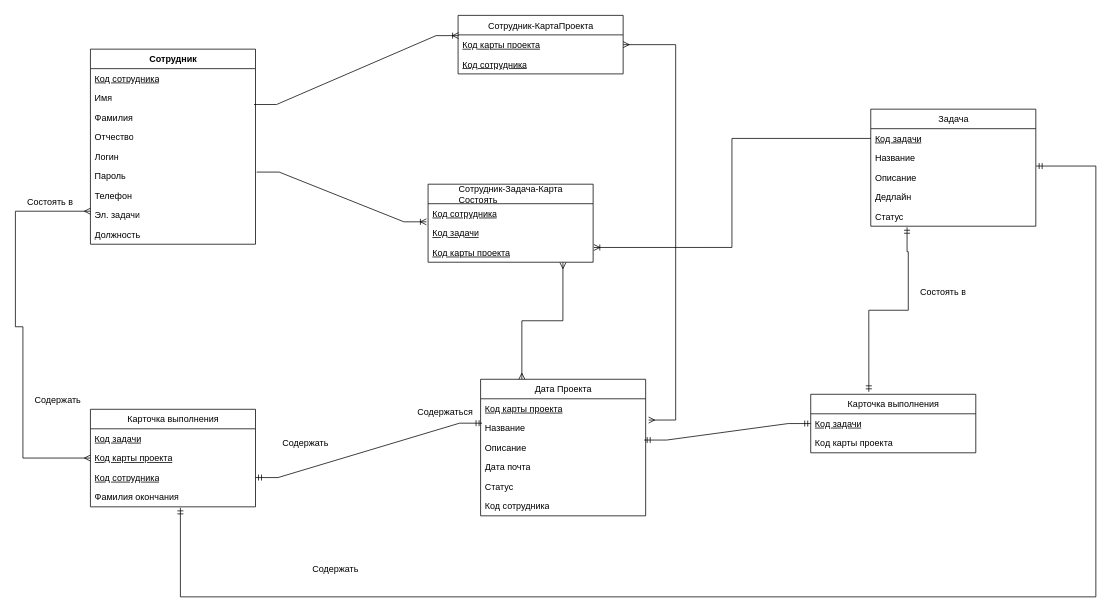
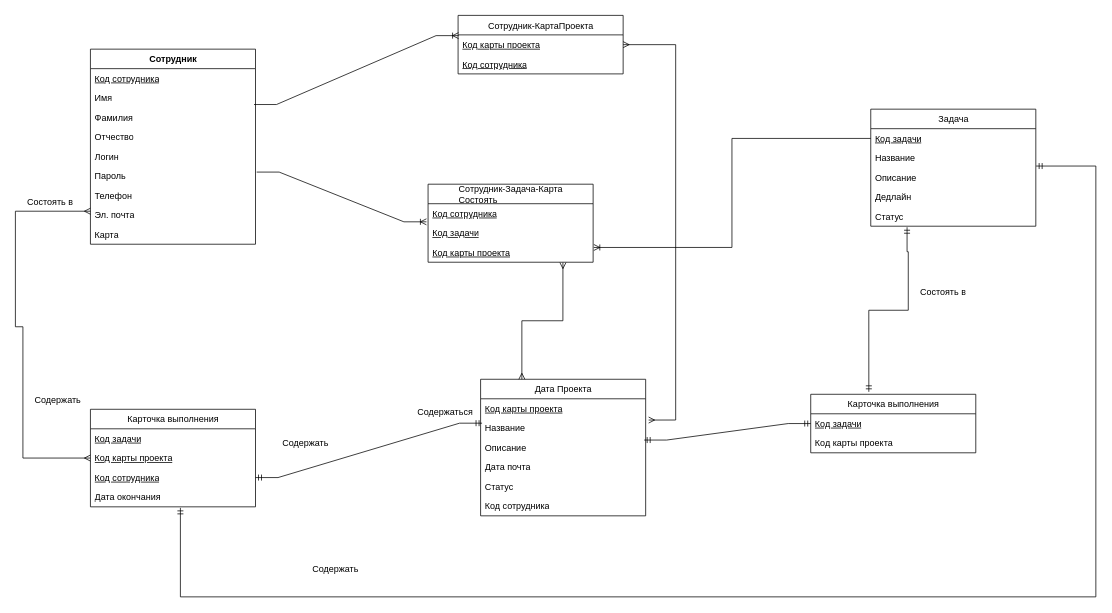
(118, 216) -> (115, 216)
(118, 235) -> (107, 235)
(137, 498) -> (129, 498)
